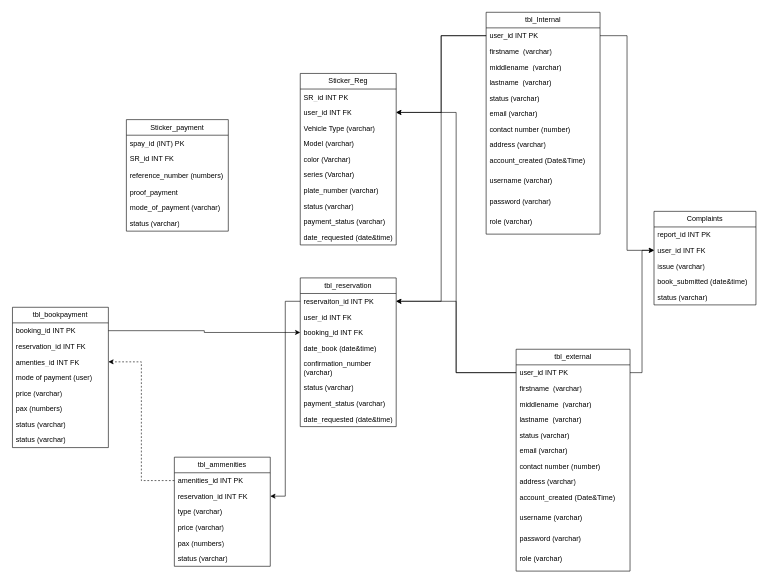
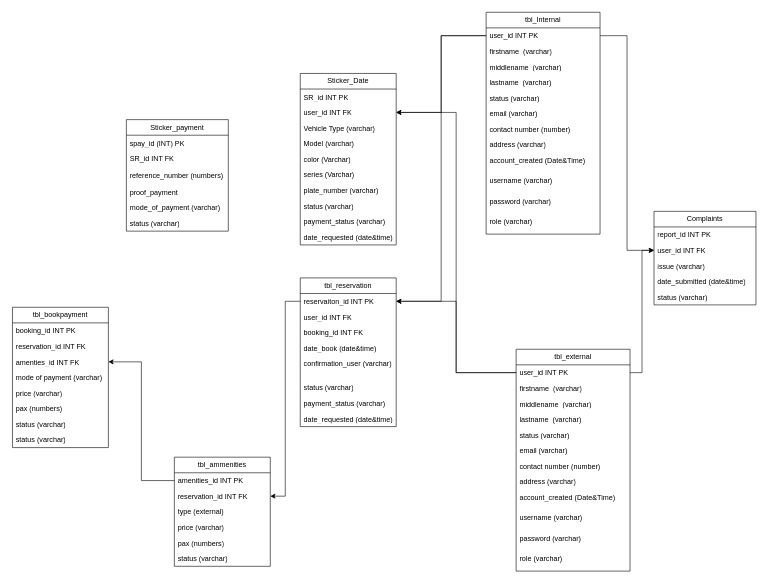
(348, 81) -> (348, 81)
(706, 287) -> (706, 287)
(248, 333) -> none
(349, 369) -> (349, 369)
(57, 378) -> (61, 383)
(141, 424) -> (141, 424)
(205, 513) -> (206, 513)
